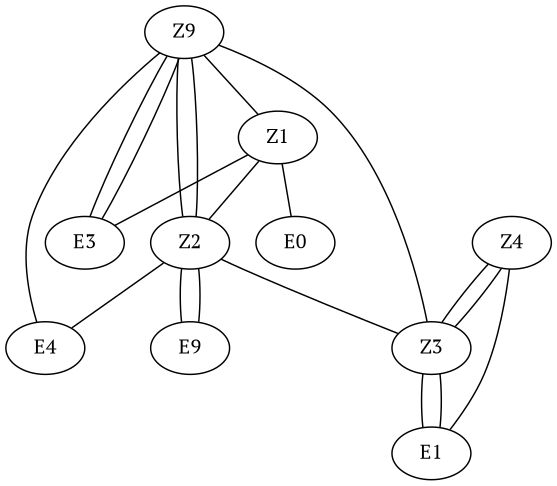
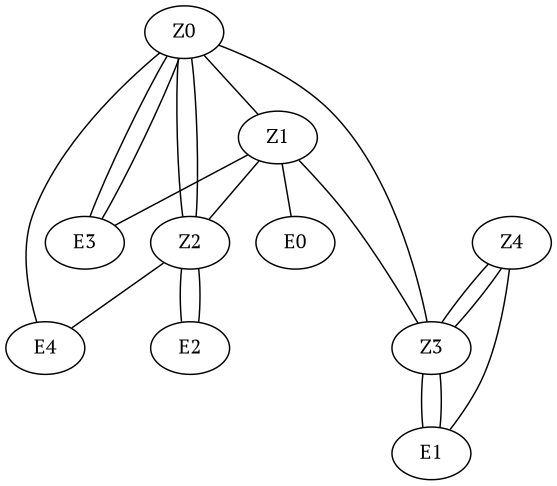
(184, 32) -> (184, 32)
(309, 297) -> (364, 238)
(190, 348) -> (190, 348)
